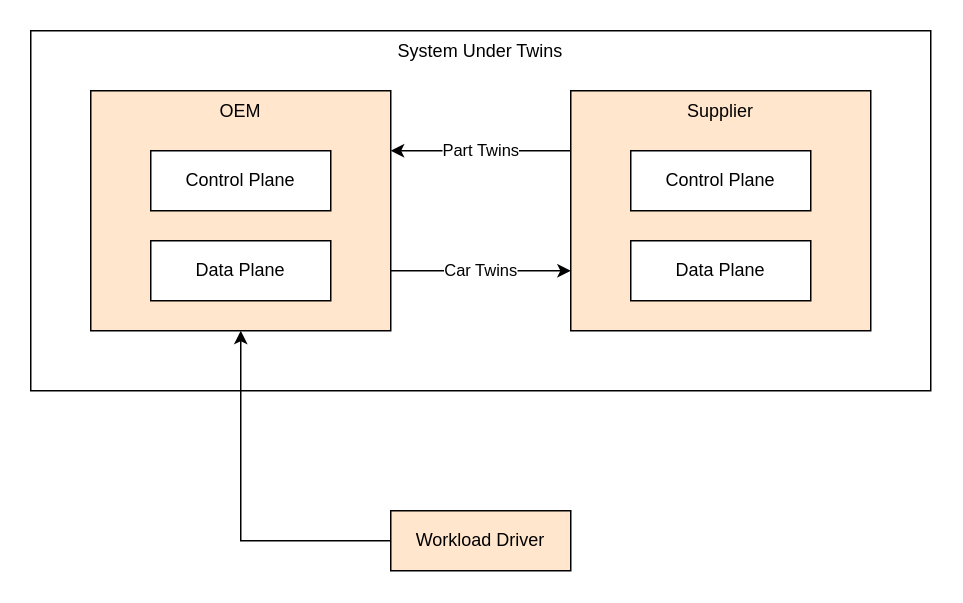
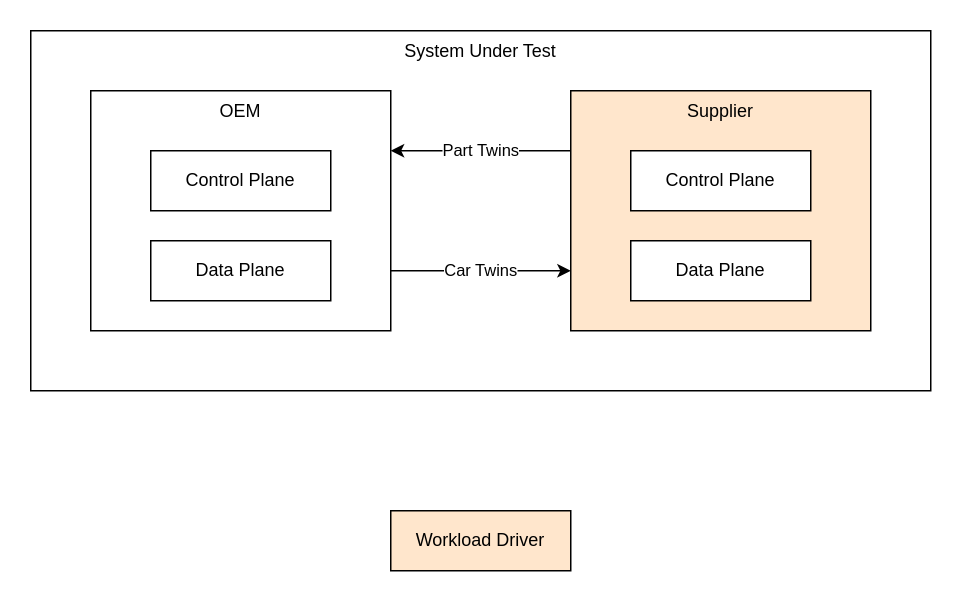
(481, 52) -> (481, 52)
(241, 112) -> (241, 112)
(241, 516) -> none
